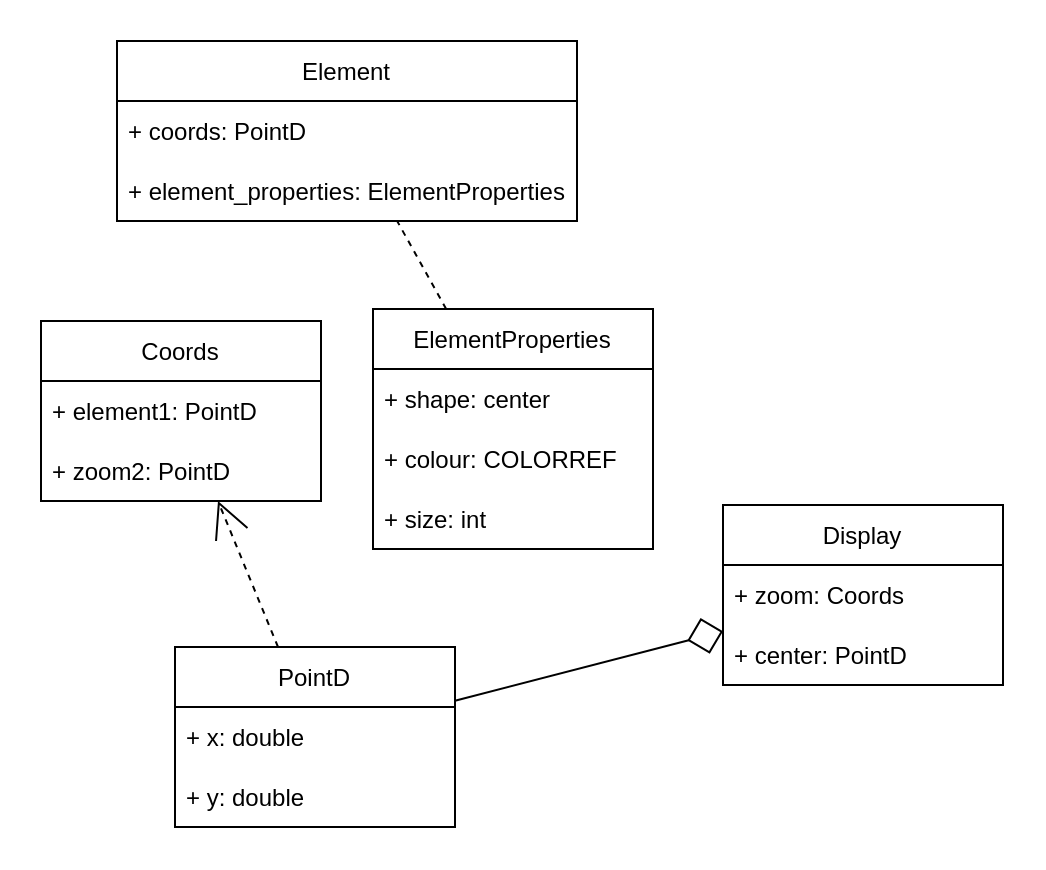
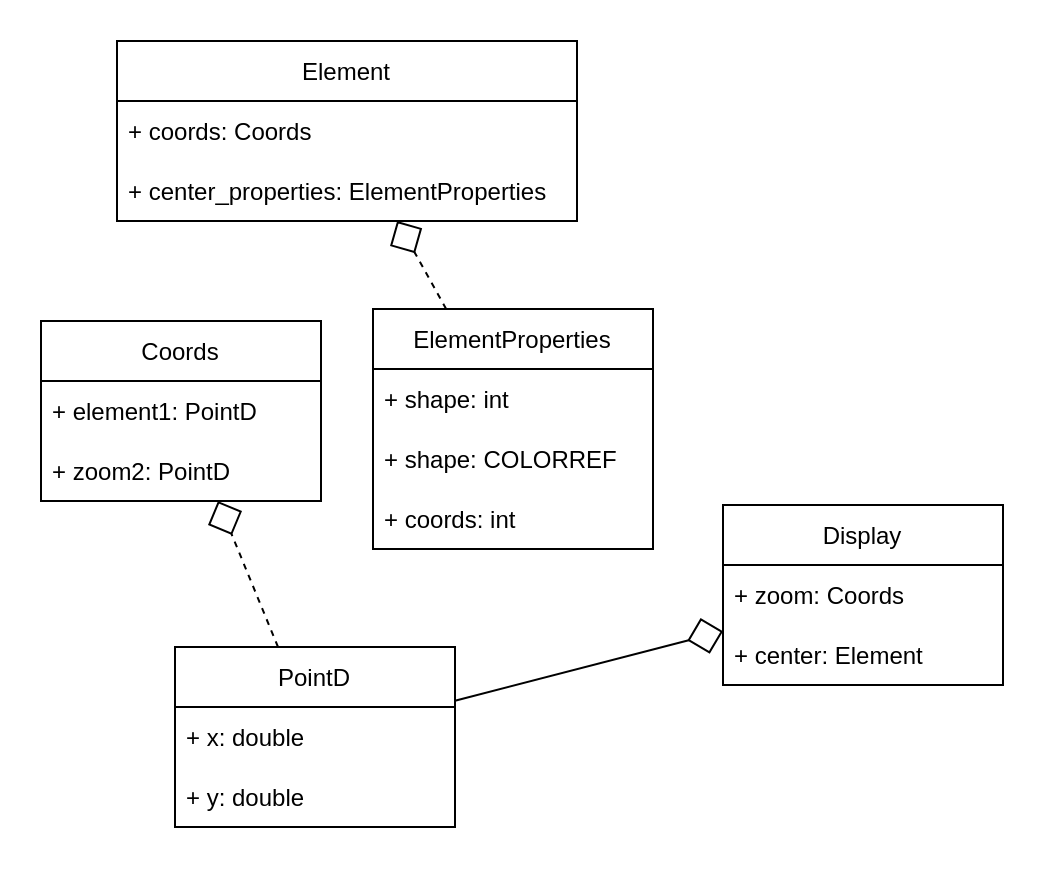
(223, 132) -> (226, 132)
(368, 192) -> (365, 192)
(407, 239) -> (415, 253)
(475, 400) -> (452, 400)
(492, 460) -> (489, 460)
(226, 520) -> (231, 534)
(442, 520) -> (459, 520)
(829, 656) -> (836, 656)
